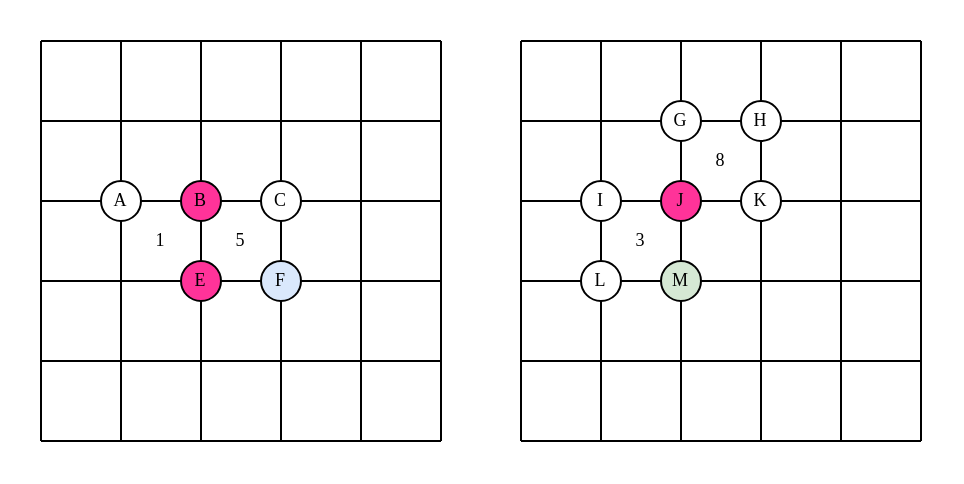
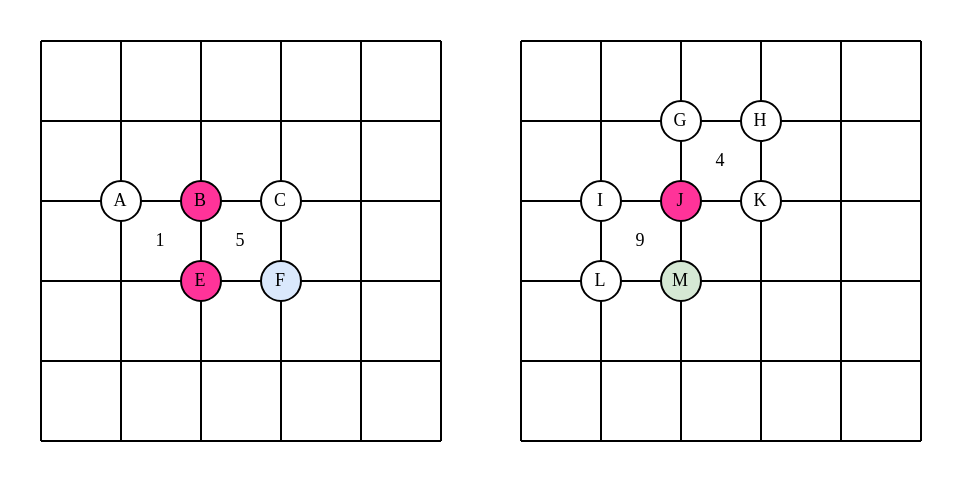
(721, 161) -> (721, 161)
(641, 241) -> (641, 241)
